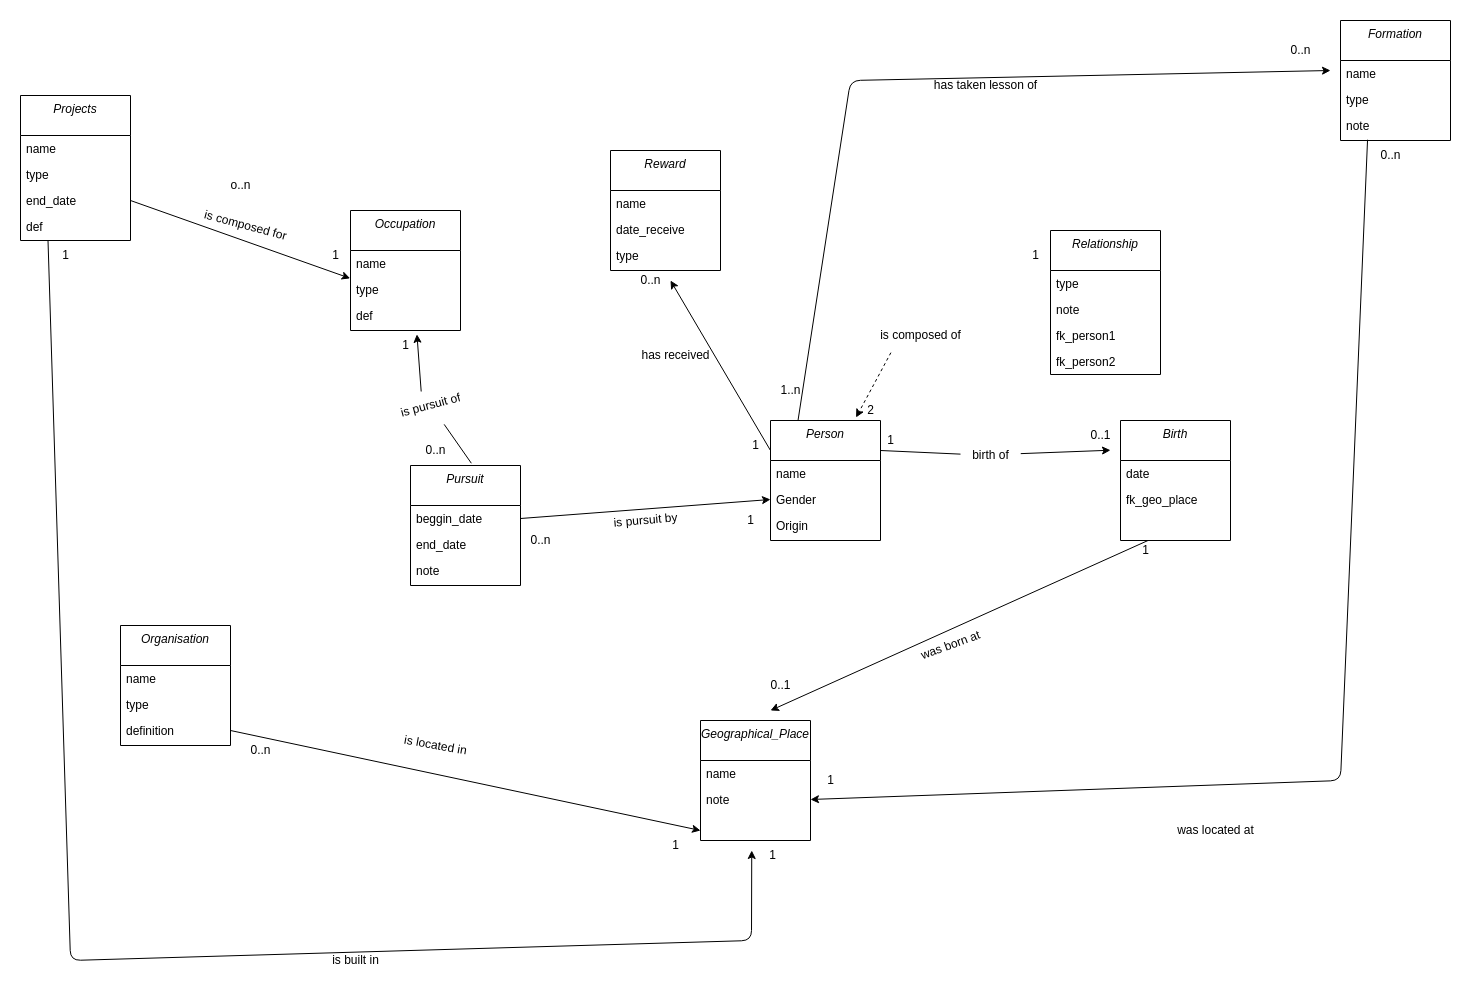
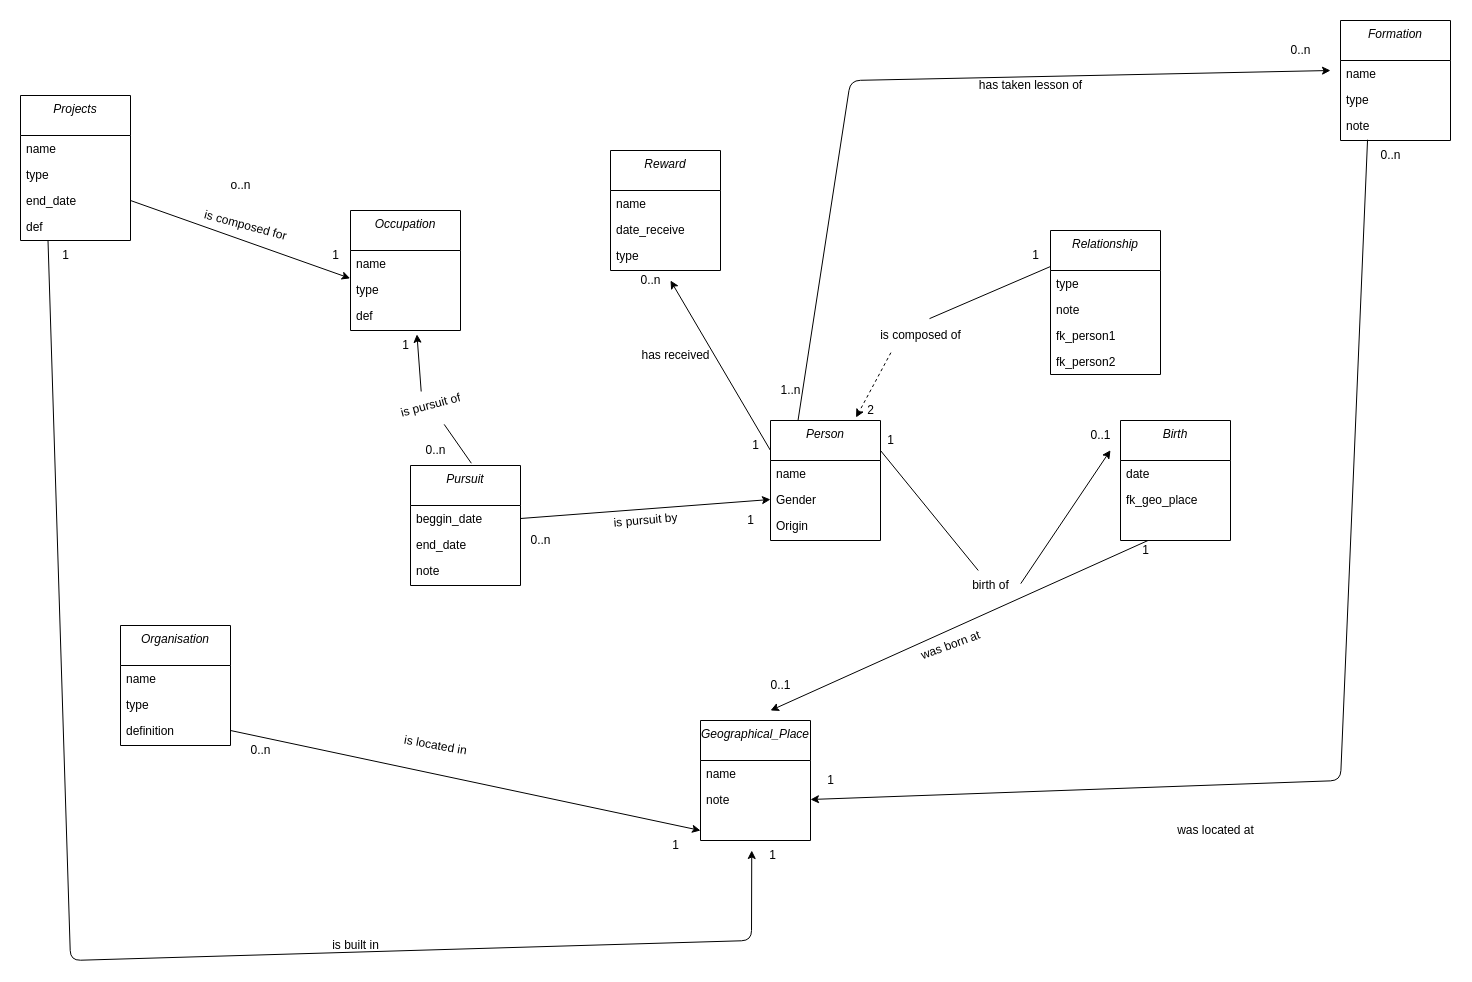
(986, 86) -> (1031, 86)
none -> (990, 292)
(991, 456) -> (991, 586)
(356, 961) -> (356, 946)
